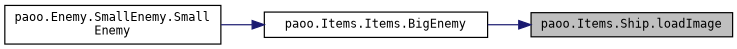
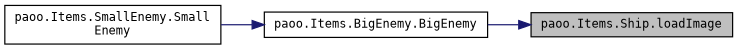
(113, 25) -> (113, 25)
(376, 25) -> (376, 25)
